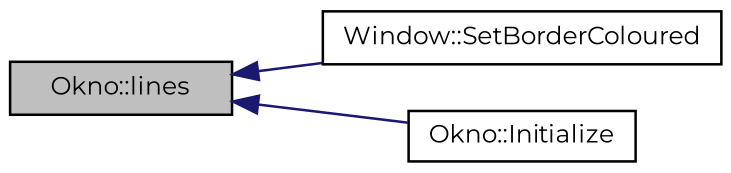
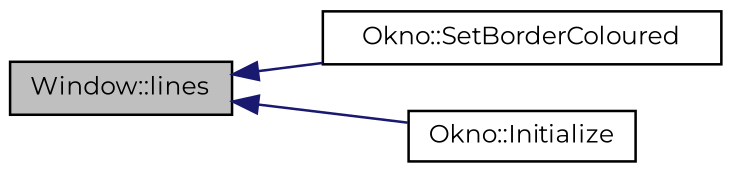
(522, 38) -> (522, 38)
(121, 88) -> (121, 88)
